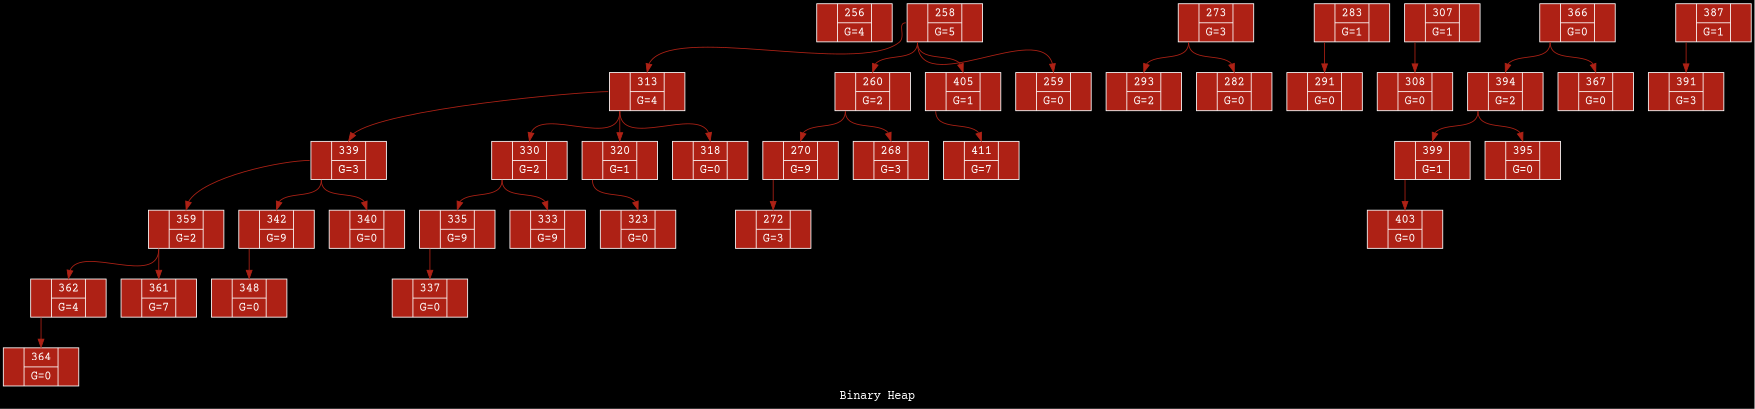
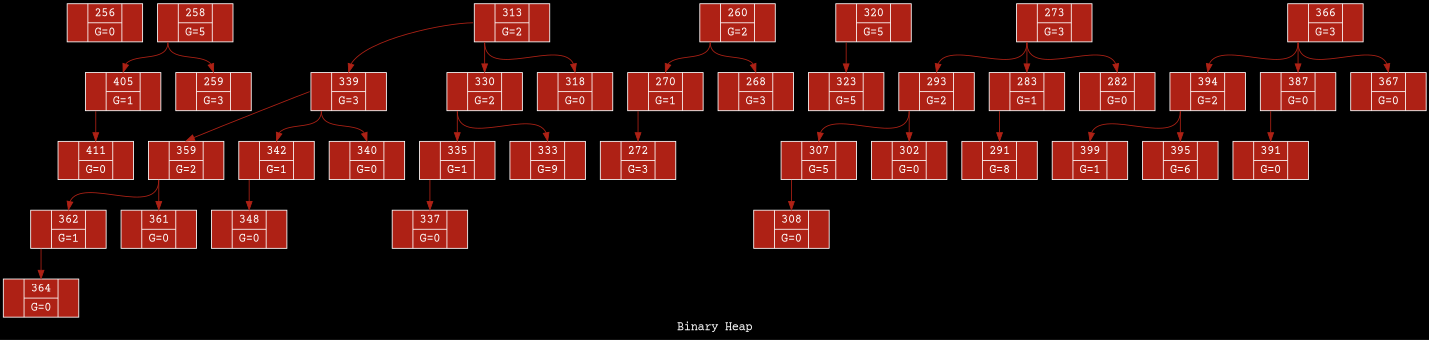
(854, 32) -> (105, 32)
(1442, 32) -> (819, 170)
(1577, 32) -> (1325, 32)
(1713, 32) -> (1298, 101)
(784, 51) -> none
(899, 57) -> none
none -> (1027, 57)
none -> (1298, 57)
(647, 101) -> (512, 32)
(1053, 101) -> (214, 101)
(1325, 101) -> (1000, 170)
(1686, 101) -> (1271, 170)
(620, 126) -> none
none -> (868, 127)
none -> (909, 160)
(620, 170) -> (874, 32)
(801, 170) -> (665, 101)
(981, 170) -> (96, 170)
(1523, 170) -> (1180, 170)
(1405, 229) -> none
(277, 238) -> (277, 170)
(457, 238) -> (457, 170)
(638, 238) -> (846, 101)
(68, 307) -> (68, 238)
(159, 307) -> (159, 238)
